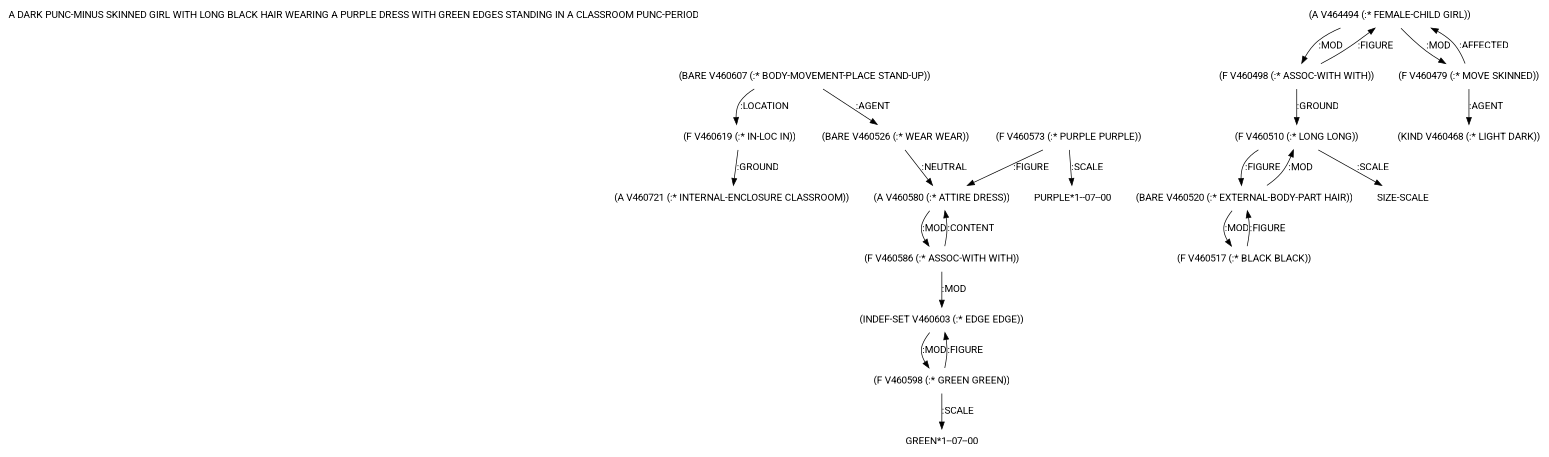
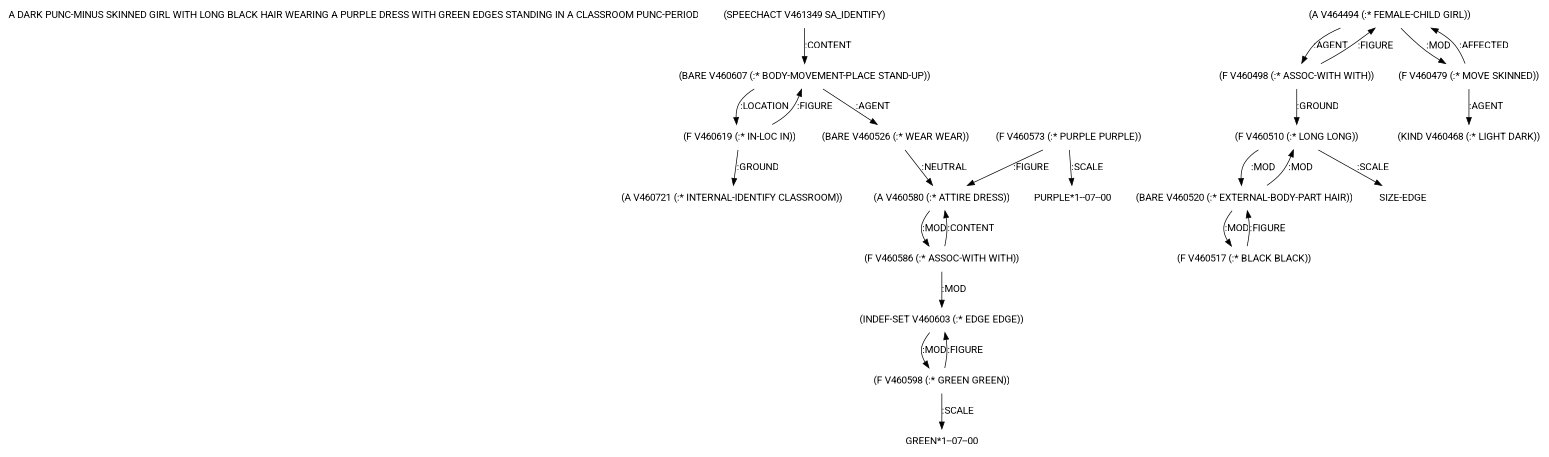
none -> (805, 15)
(1331, 46) -> (1331, 46)
none -> (788, 113)
(1263, 168) -> (1263, 168)
(732, 198) -> (732, 198)
(1403, 198) -> (1403, 198)
